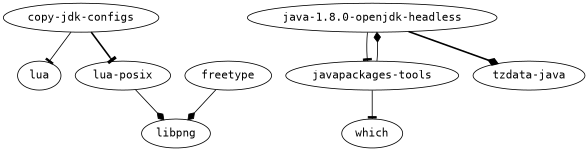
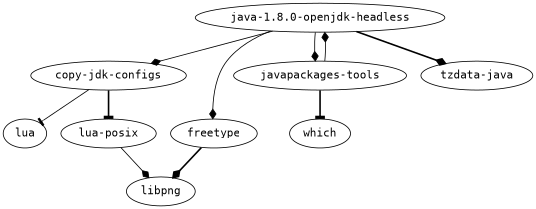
(367, 45) -> (315, 42)
none -> (217, 46)
none -> (228, 60)
(205, 101) -> (191, 159)
(372, 103) -> (320, 103)
